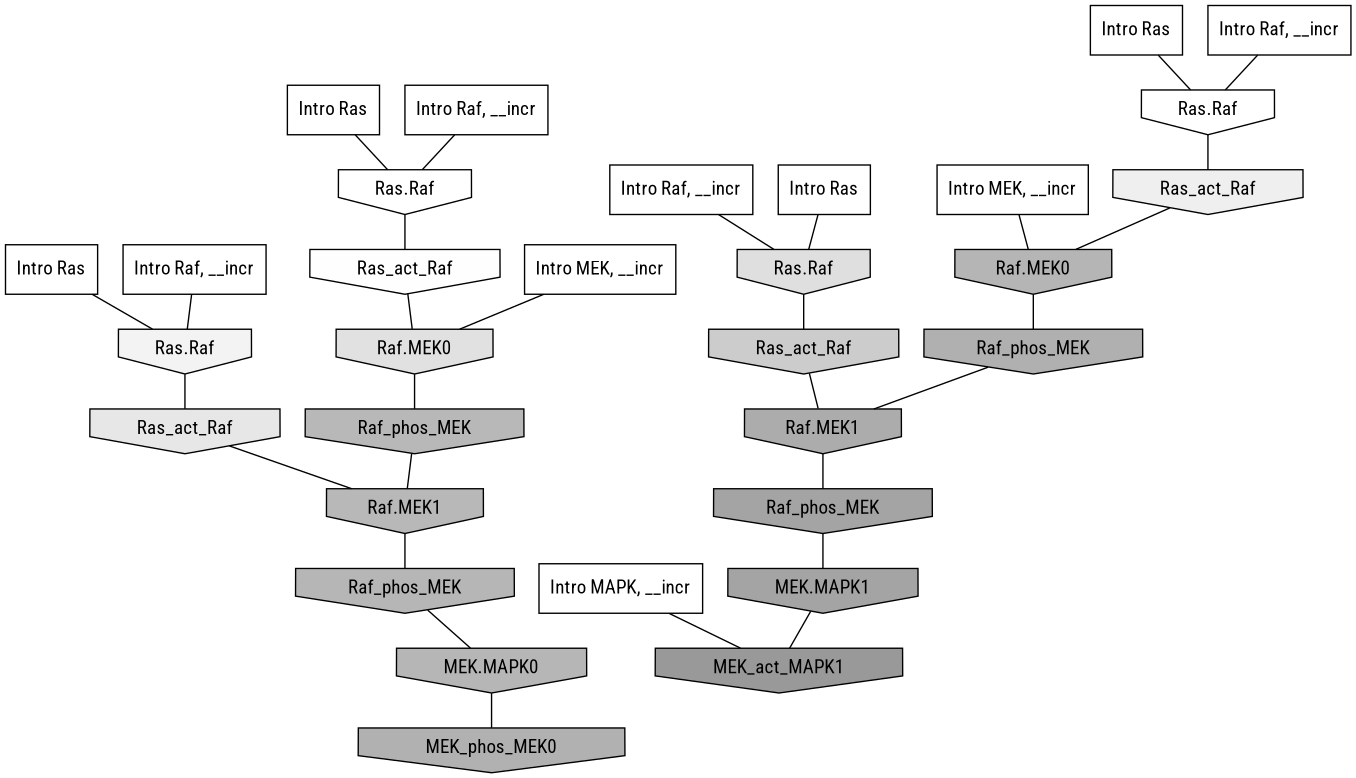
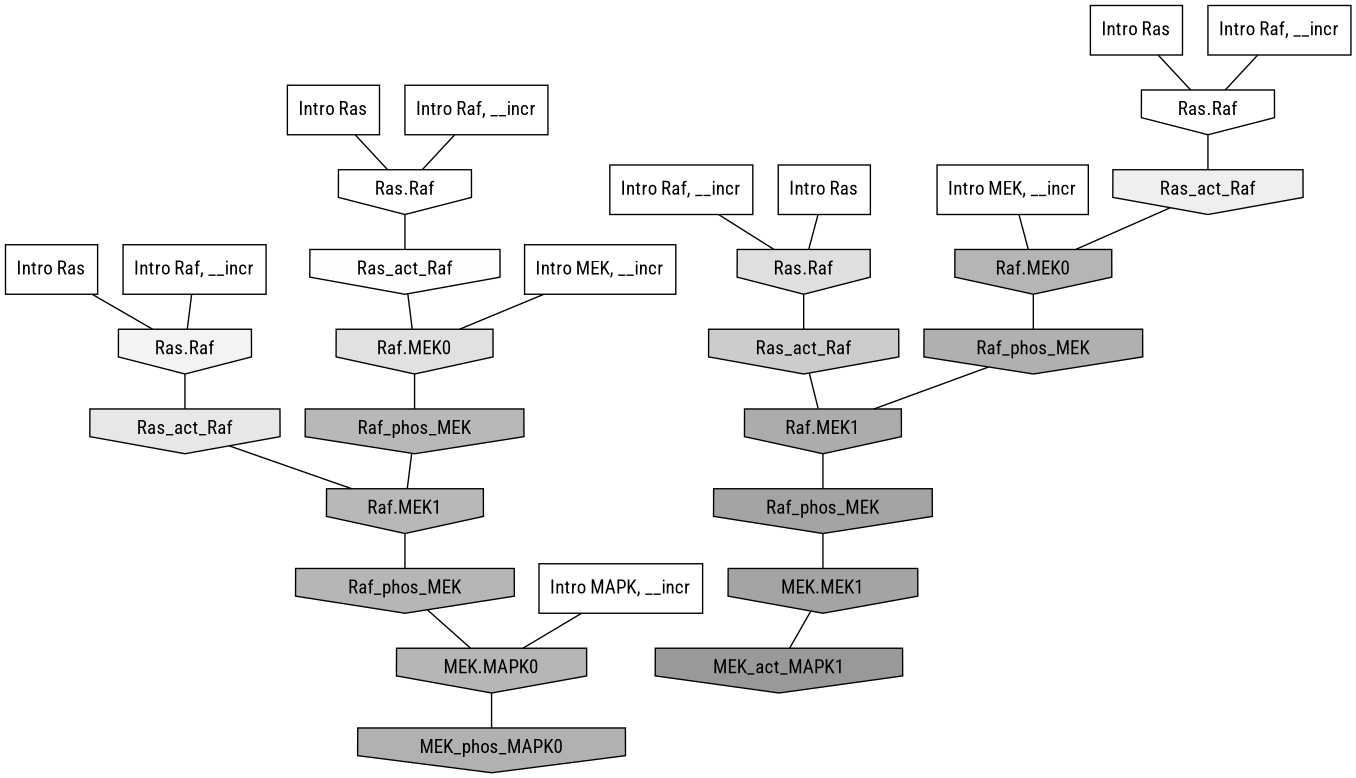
(823, 588) -> (823, 588)
(705, 631) -> (552, 631)
(492, 748) -> (492, 748)
